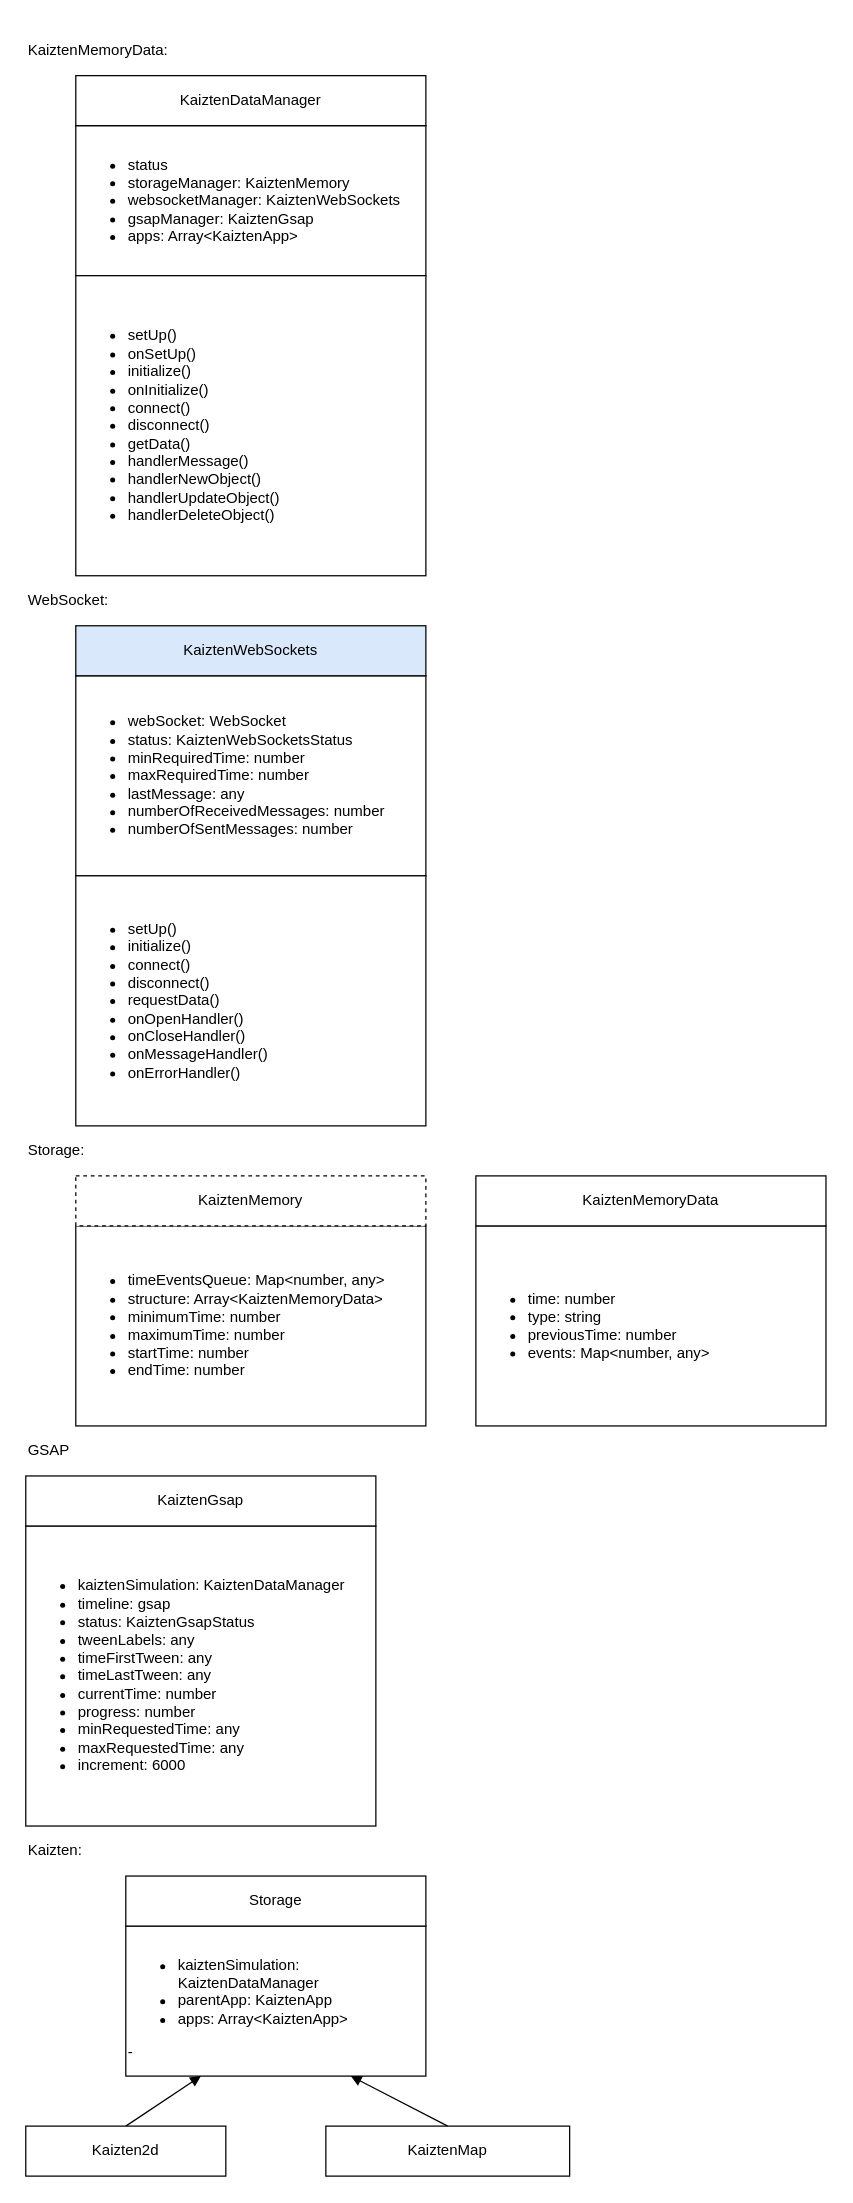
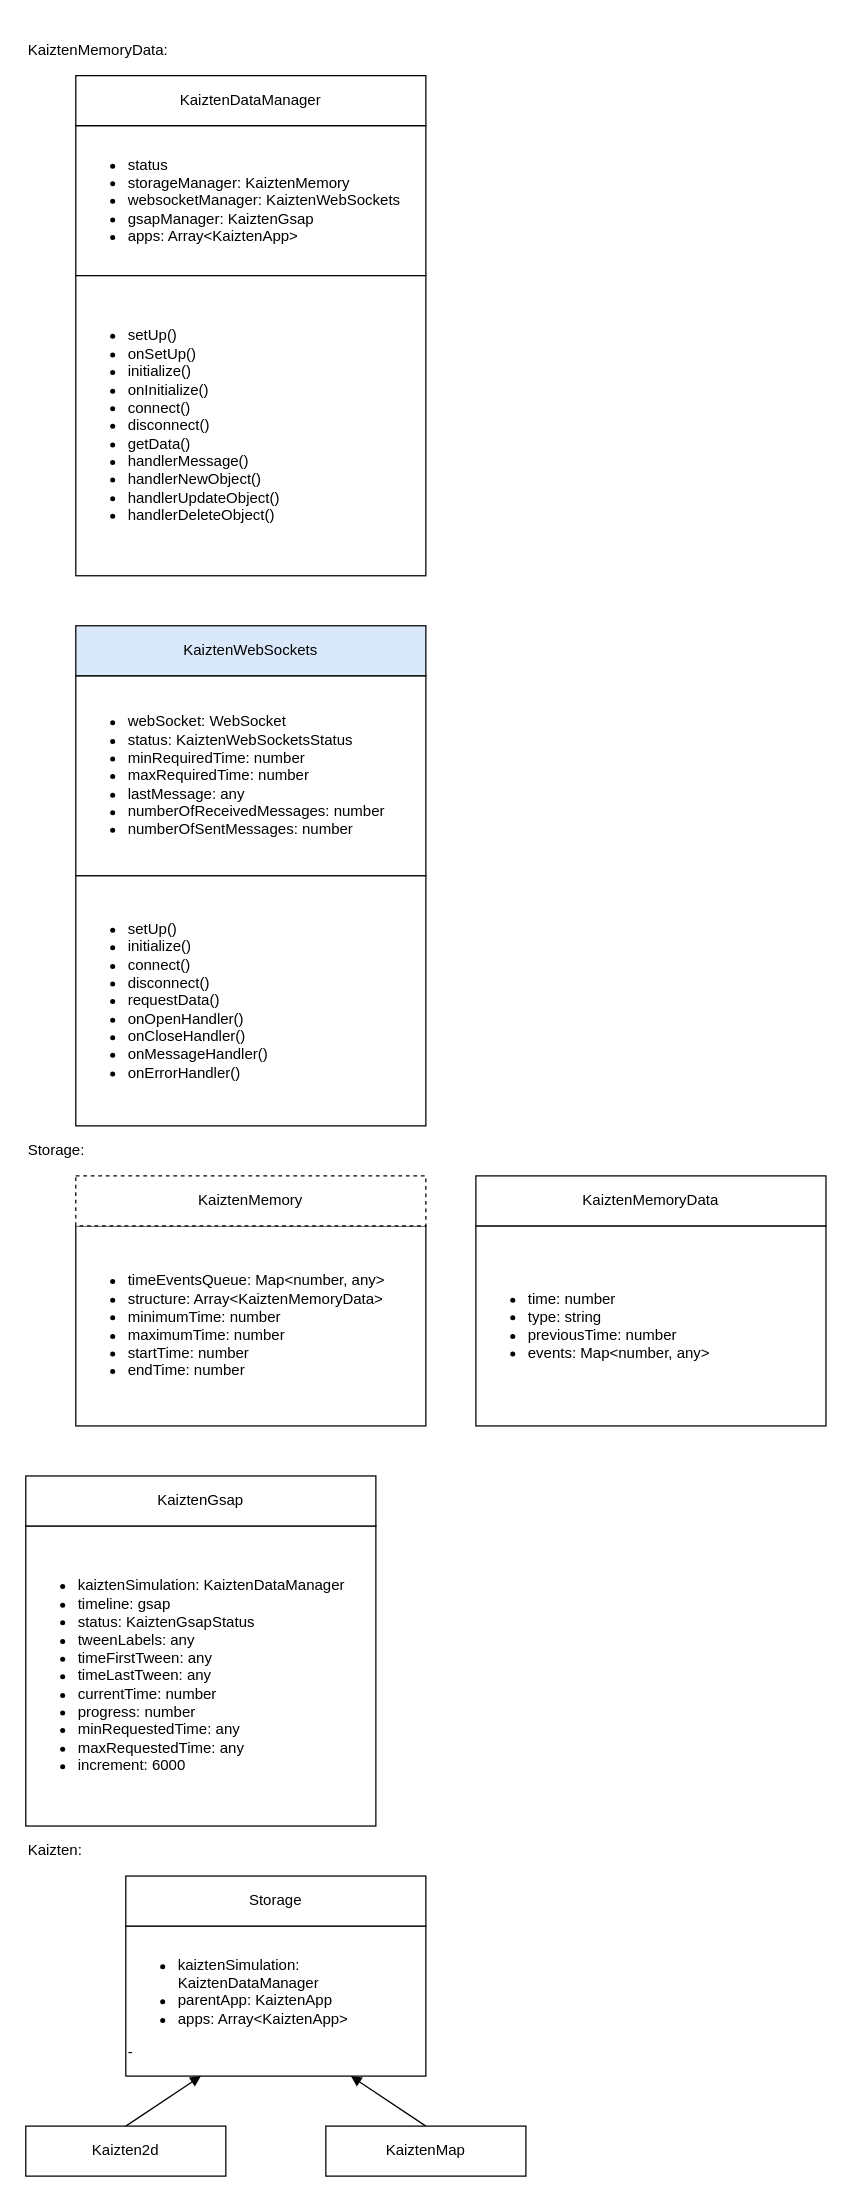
(151, 601) -> none
(151, 1451) -> none
(448, 2151) -> (426, 2151)
